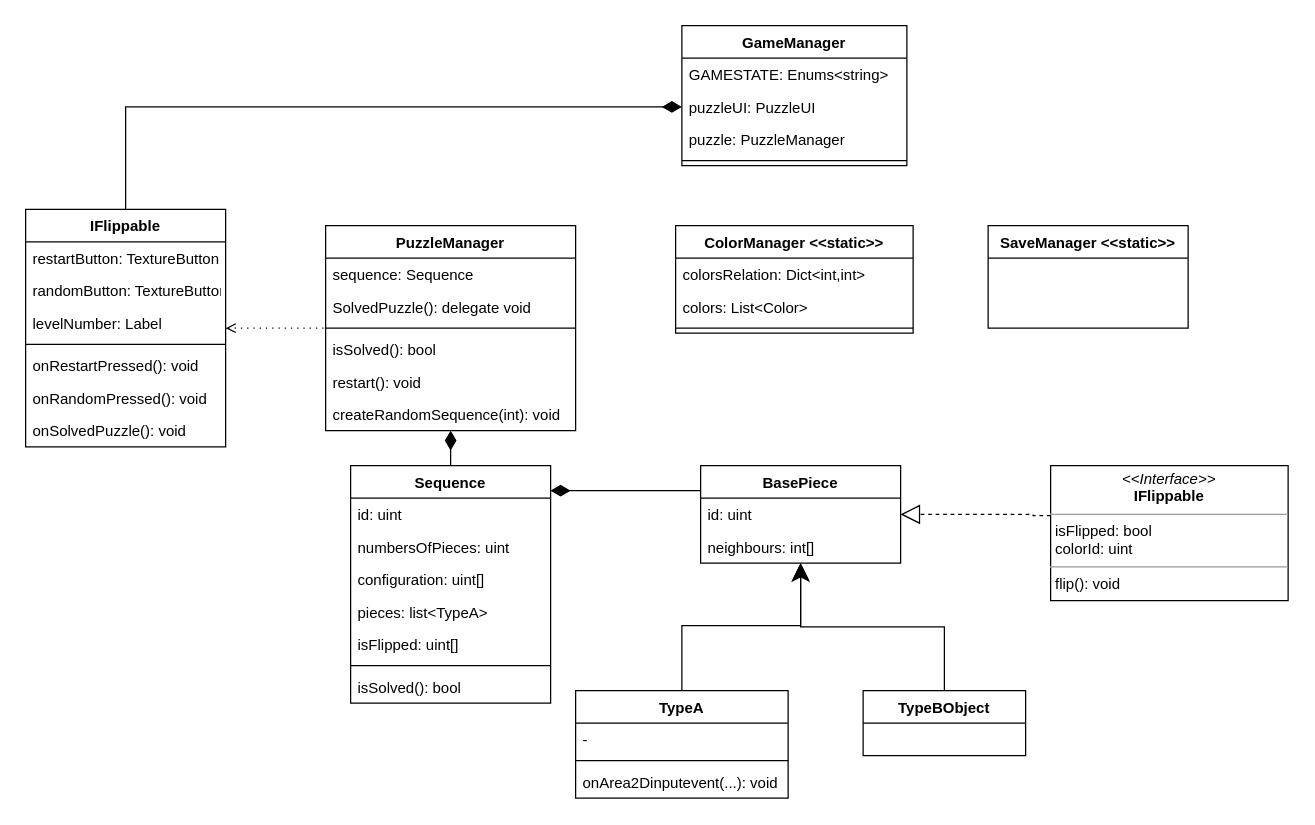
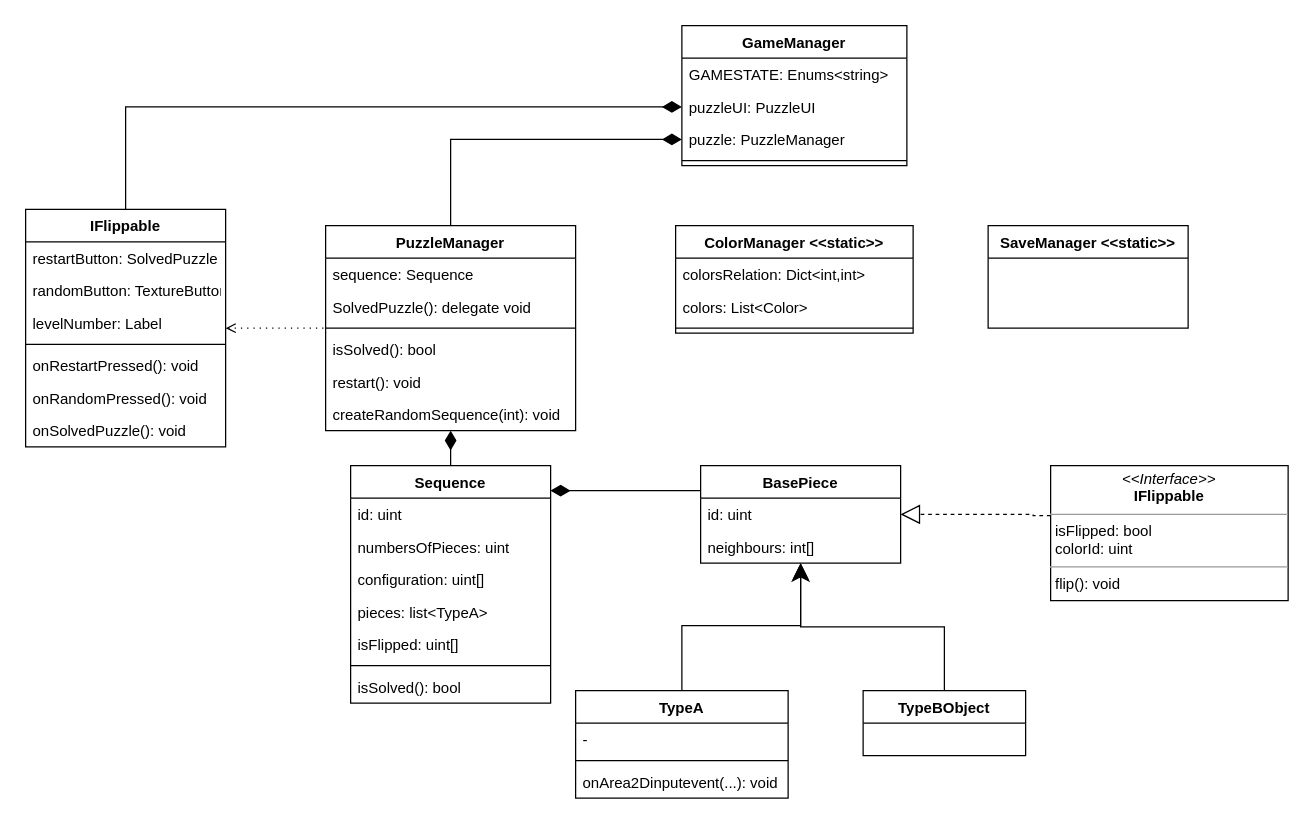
none -> (514, 139)
(146, 259) -> (138, 259)
